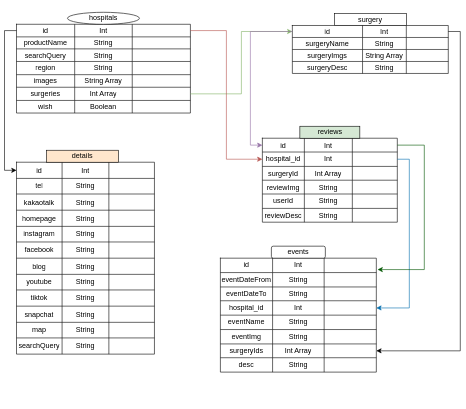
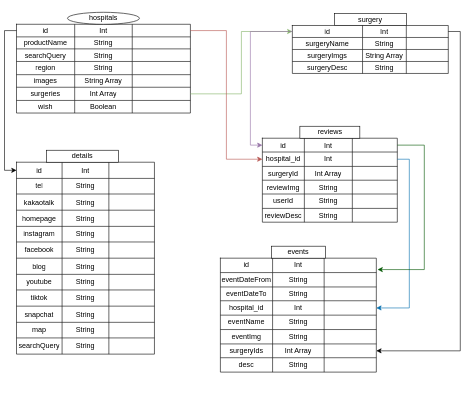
(330, 132) -> (330, 132)
(83, 156) -> (83, 156)
(299, 252) -> (299, 252)
